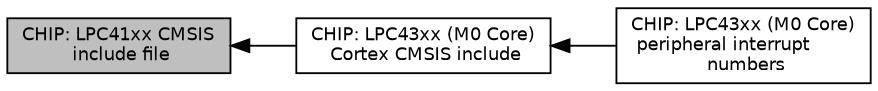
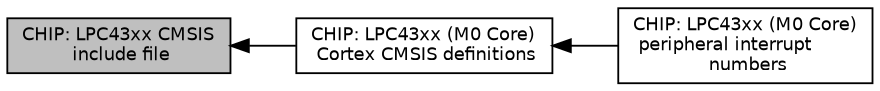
(119, 46) -> (119, 46)
(423, 46) -> (424, 46)
